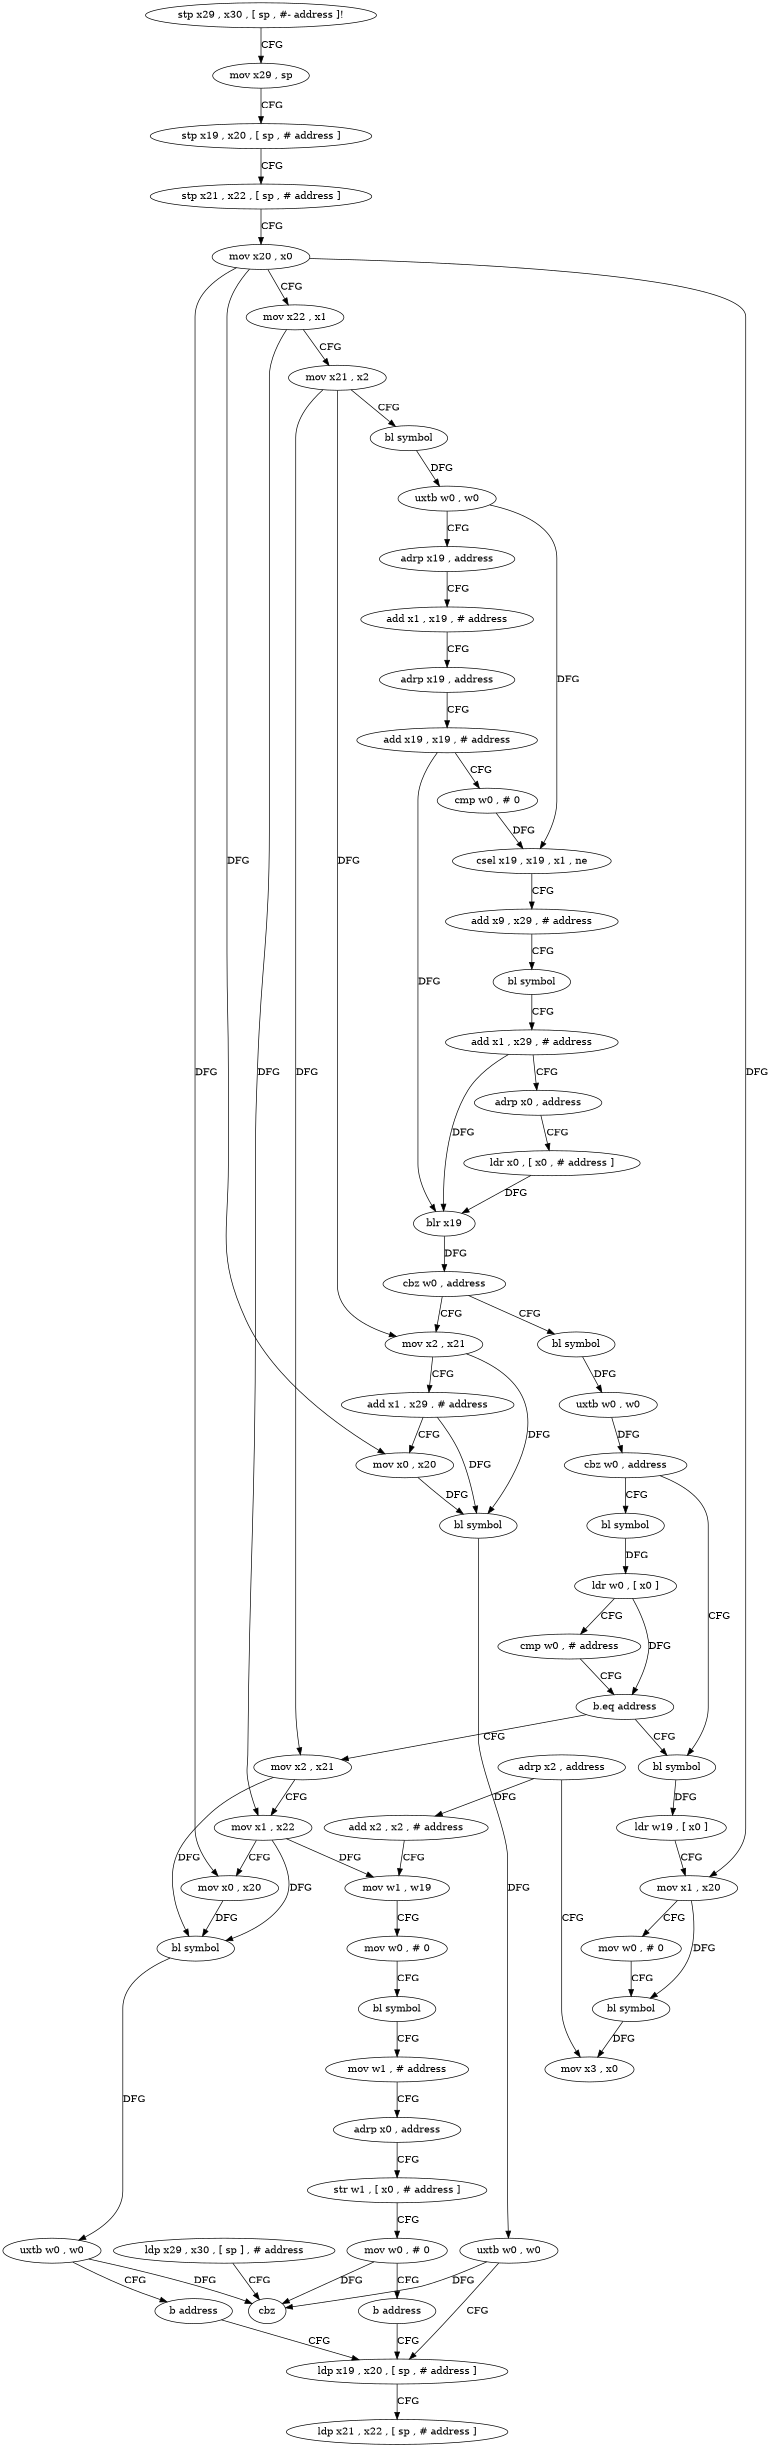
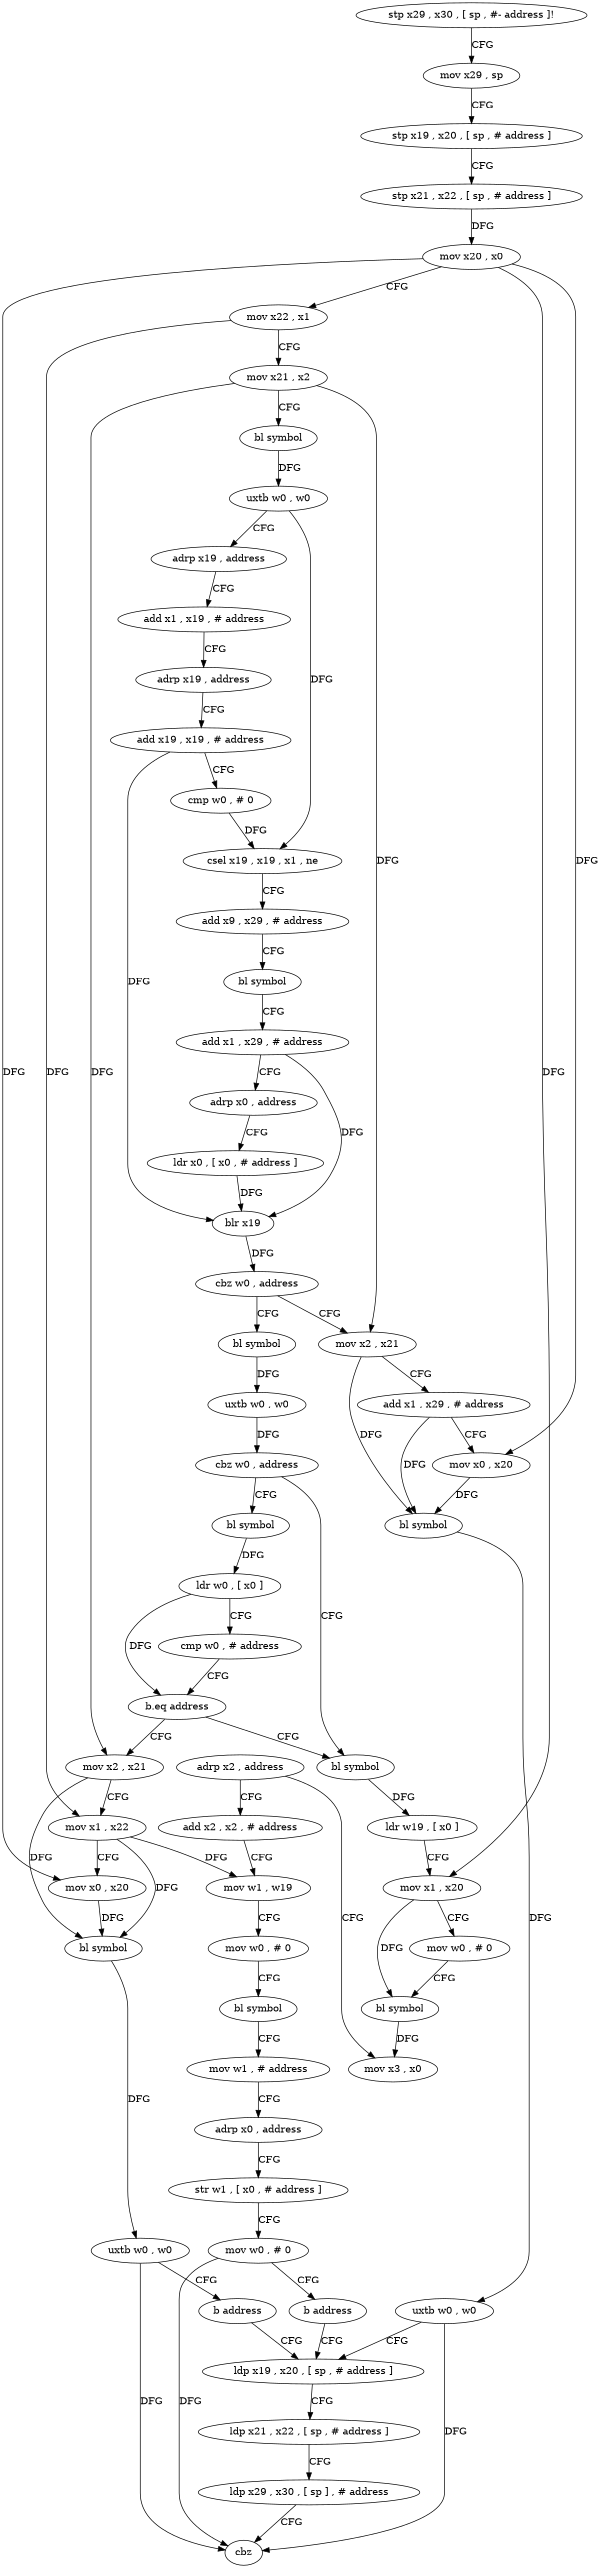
(272, 227) -> (483, 227)
(505, 1798) -> (251, 1798)
none -> (309, 2459)
